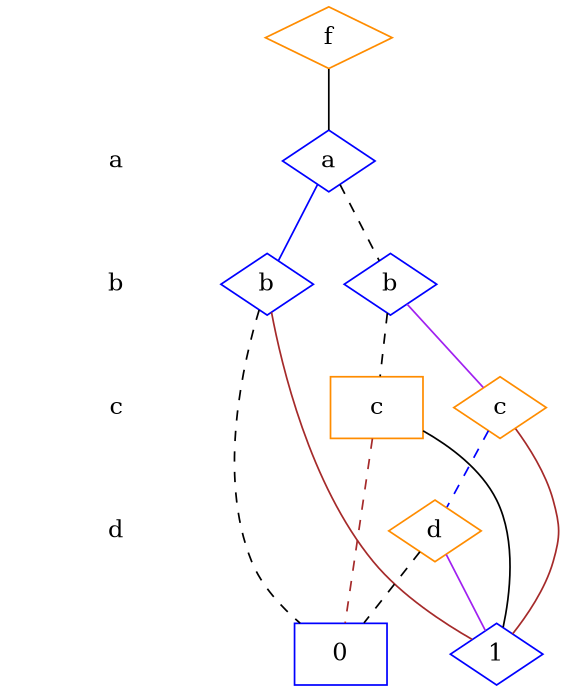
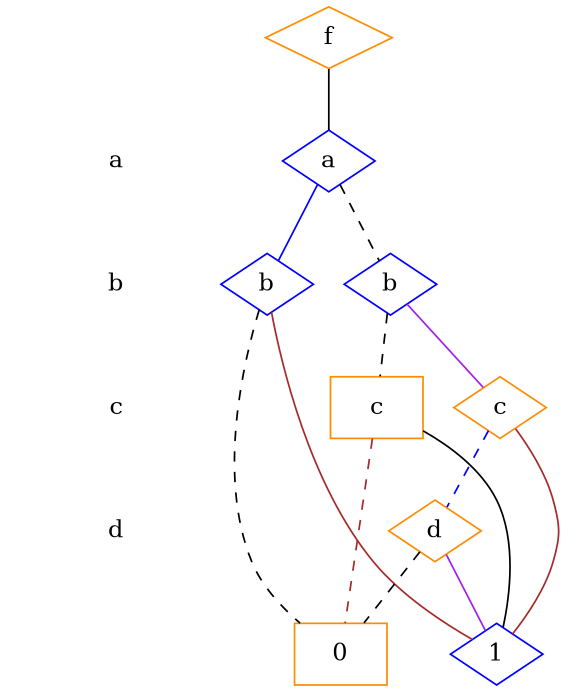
(341, 654) -> (341, 654)
